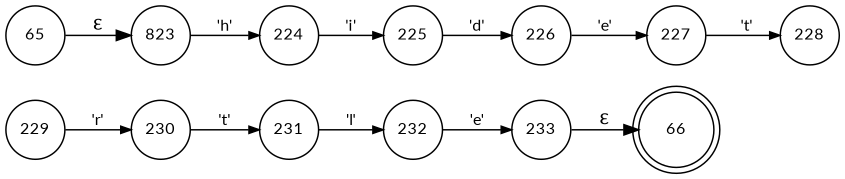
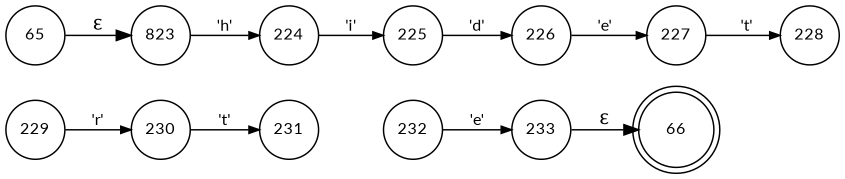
(346, 130) -> none
